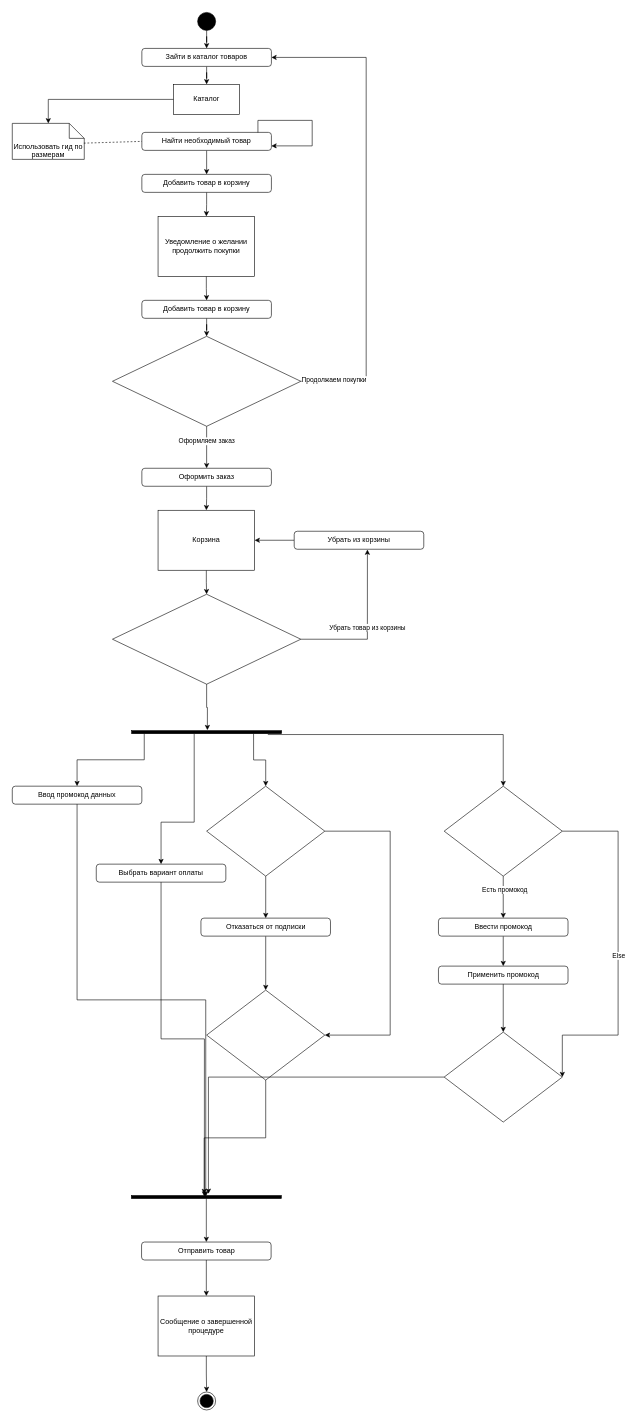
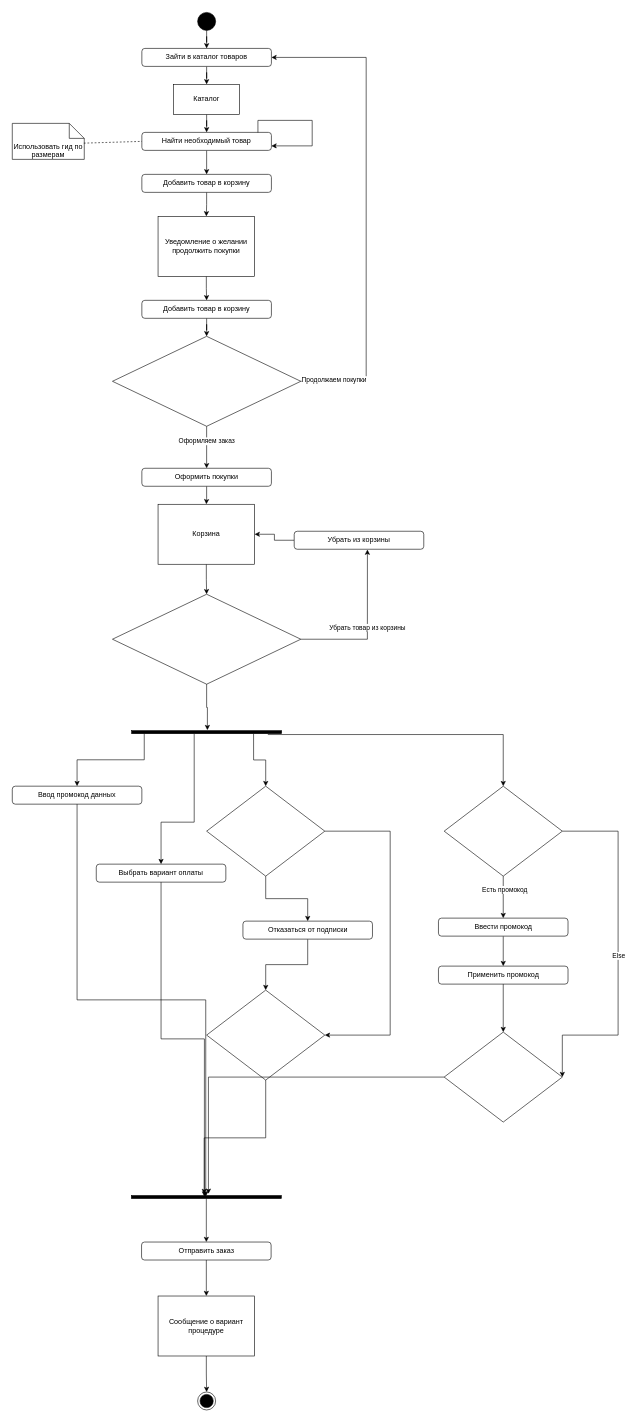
(110, 99) -> (207, 125)
(207, 477) -> (207, 477)
(206, 540) -> (206, 534)
(266, 927) -> (308, 930)
(207, 1251) -> (207, 1251)
(206, 1326) -> (206, 1326)
